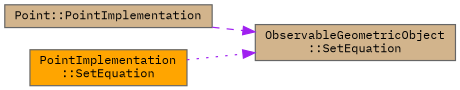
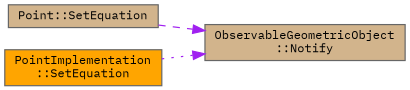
(108, 16) -> (83, 16)
(355, 43) -> (305, 43)
